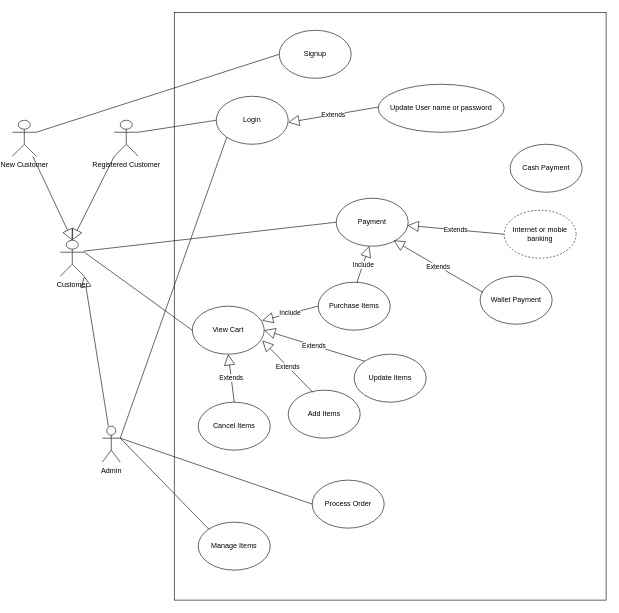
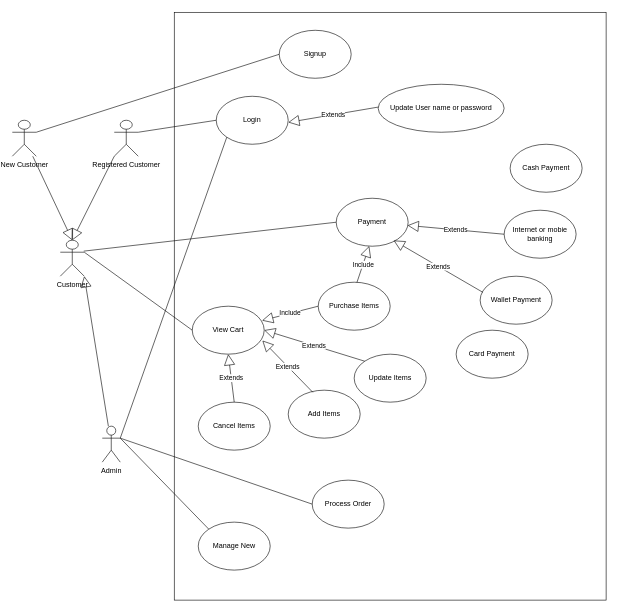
(540, 234) -> (540, 234)
none -> (492, 354)
(234, 546) -> (234, 546)
